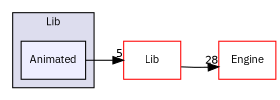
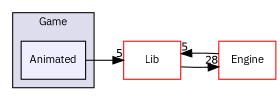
(53, 23) -> (53, 23)
none -> (205, 53)
